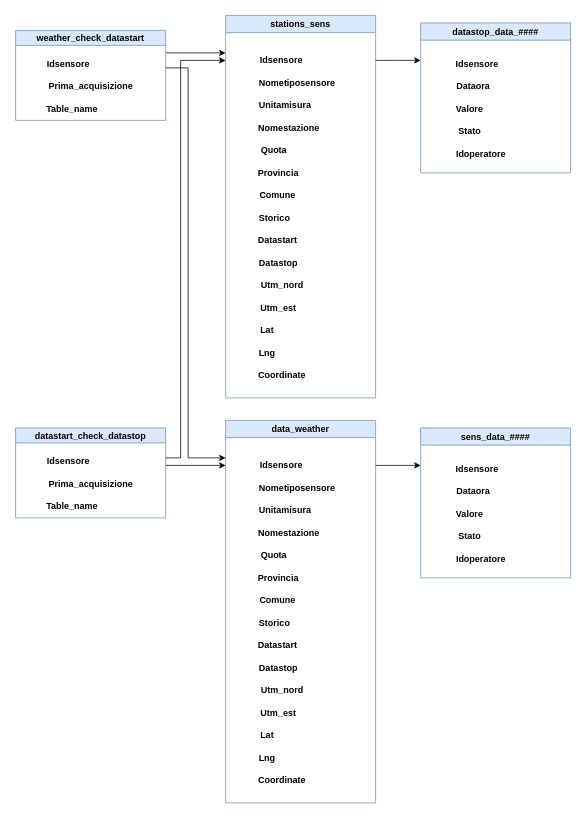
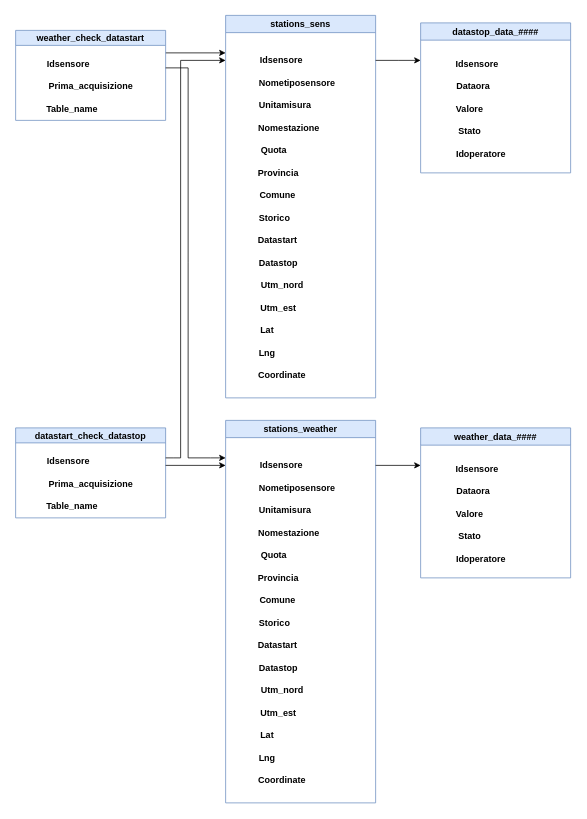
(300, 429) -> (300, 429)
(495, 437) -> (495, 437)
